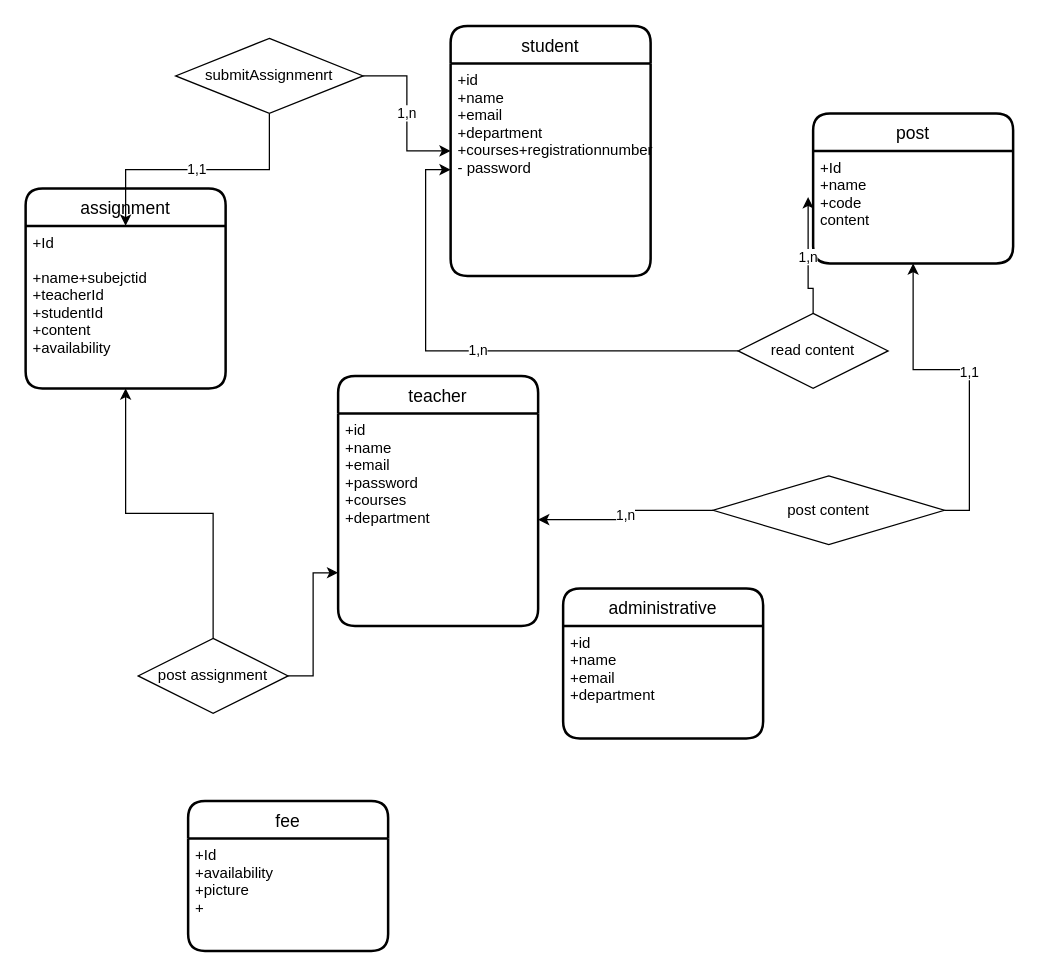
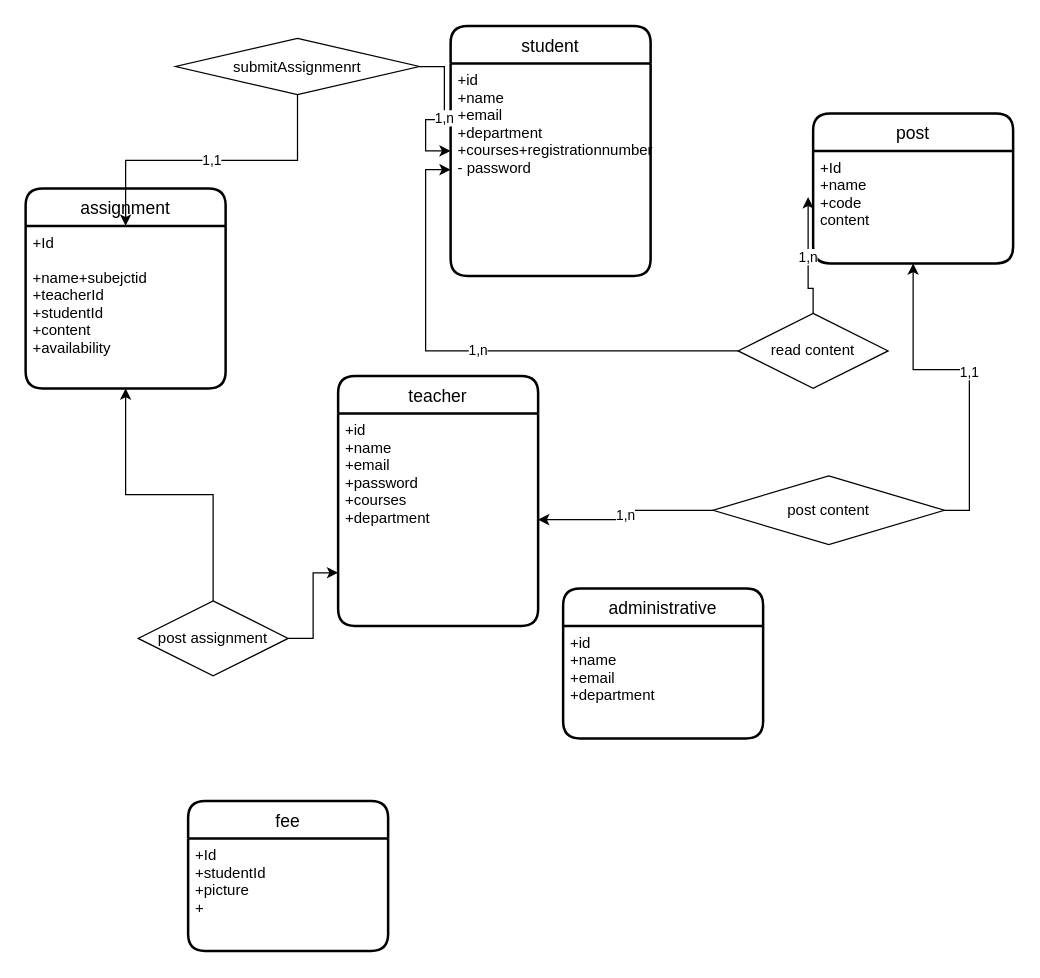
(269, 76) -> (298, 66)
(213, 676) -> (213, 638)
(208, 855) -> (208, 855)
